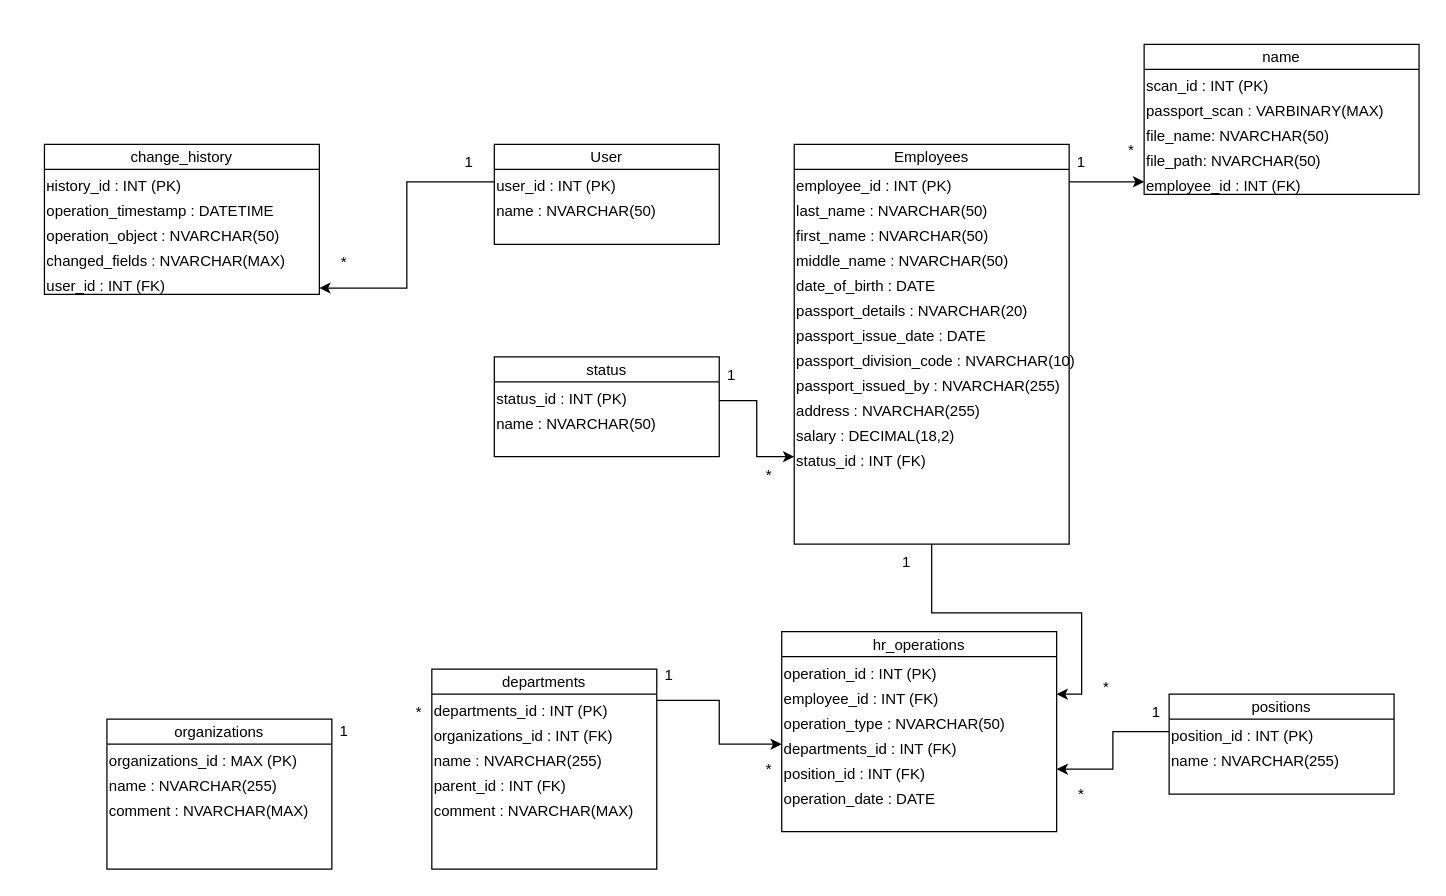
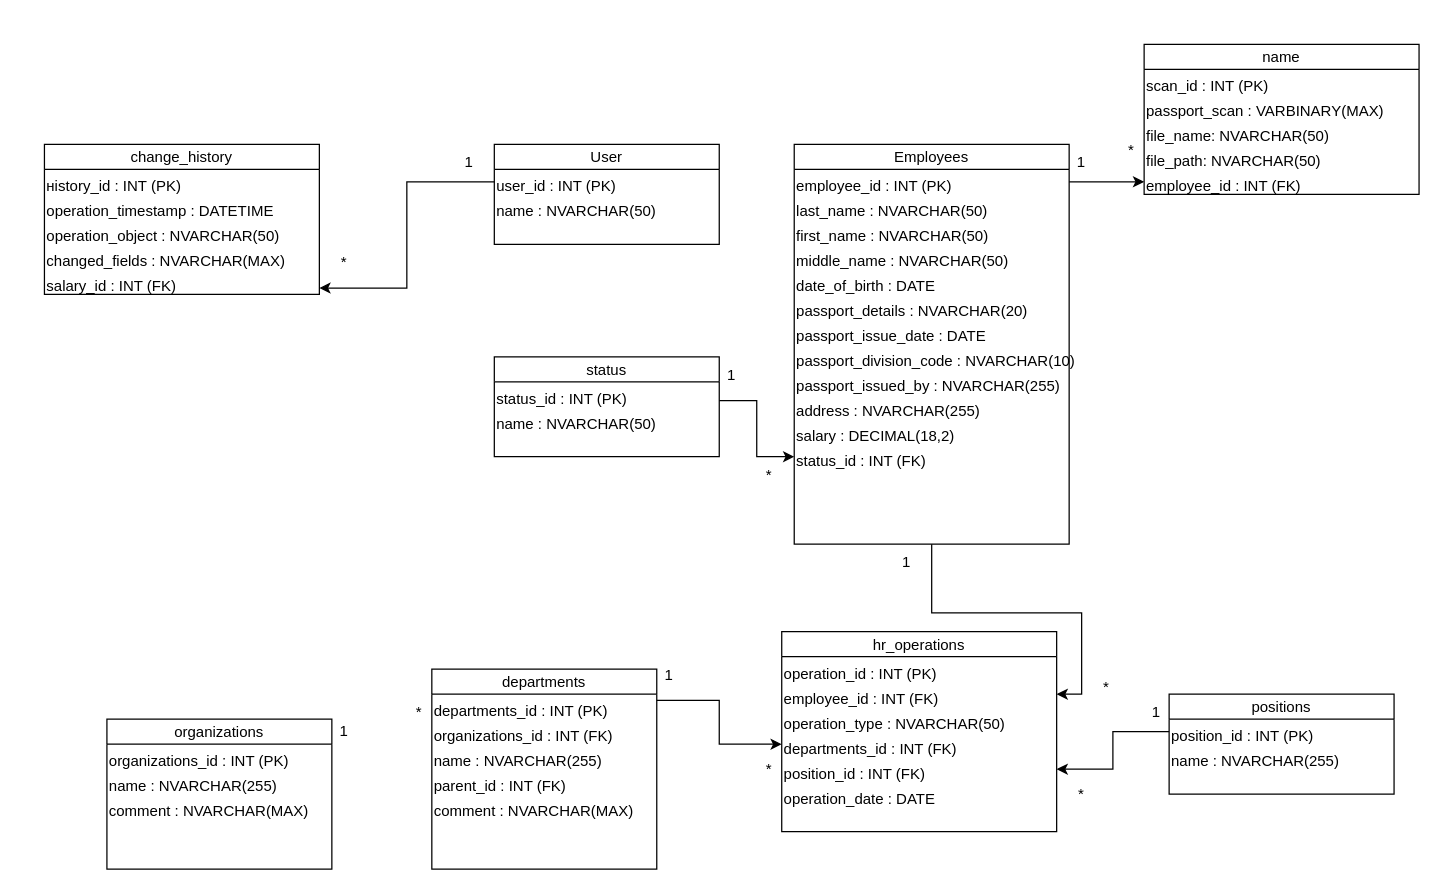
(112, 286) -> (119, 286)
(209, 761) -> (209, 761)
